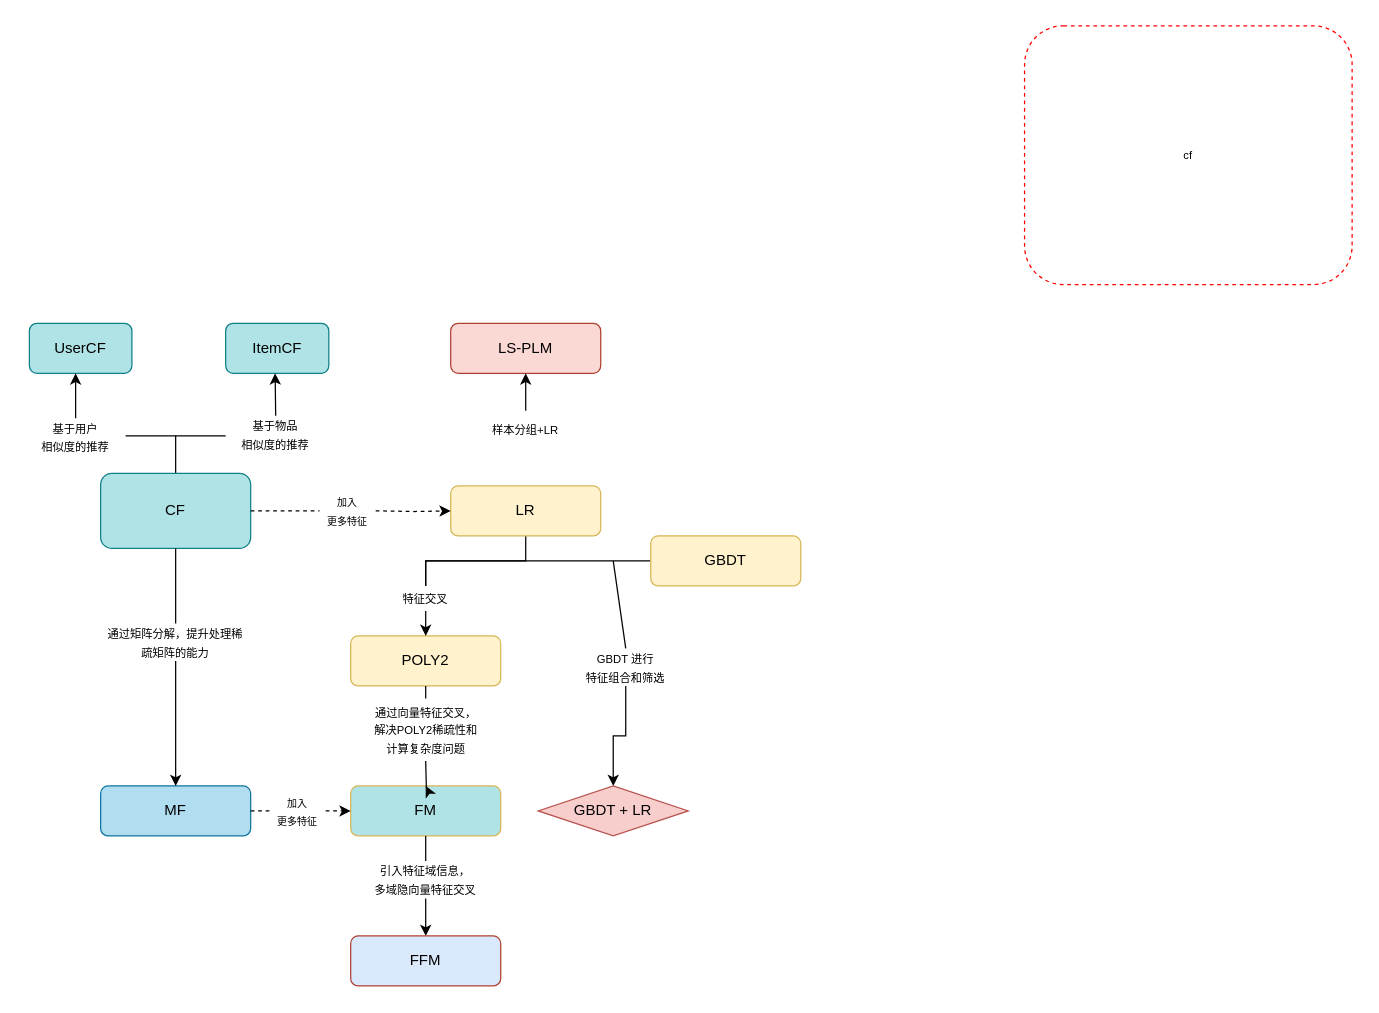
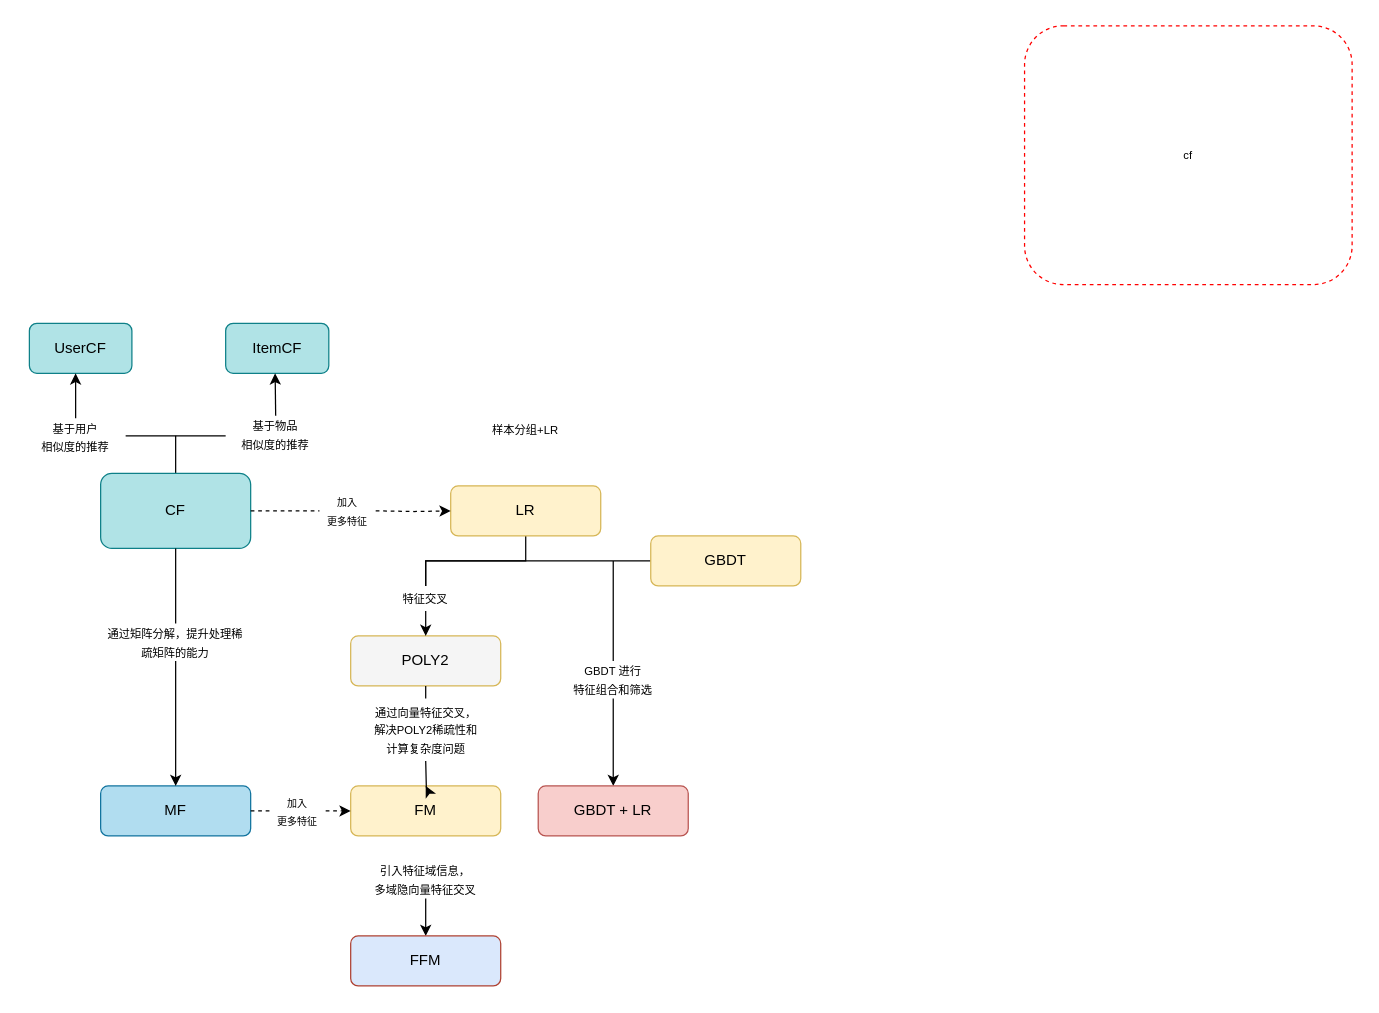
(526, 348) -> none
(526, 396) -> none
(426, 661) -> (426, 661)
(626, 667) -> (613, 679)
(426, 811) -> (426, 811)
(613, 811) -> (613, 811)
(426, 848) -> none
